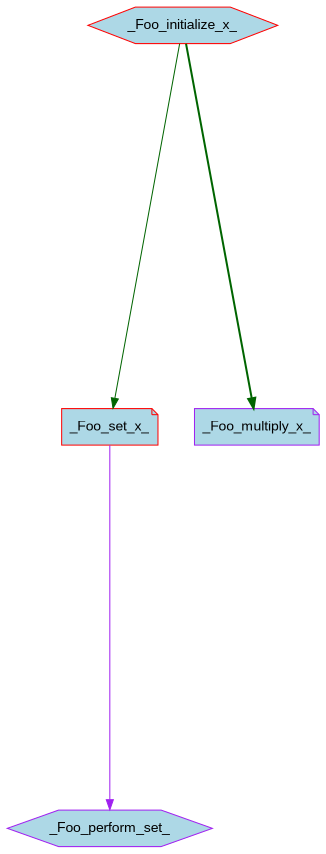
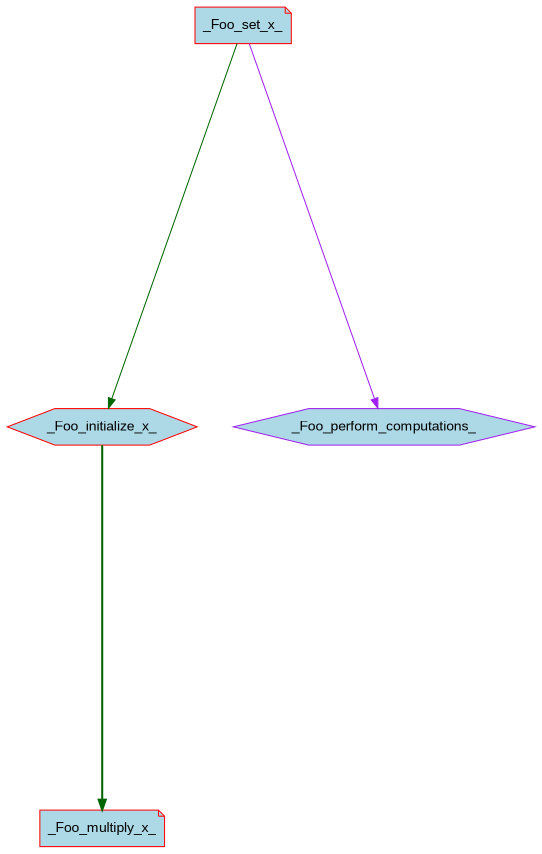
(147, 221) -> (174, 221)
(257, 427) -> (102, 828)
(110, 828) -> (384, 427)
